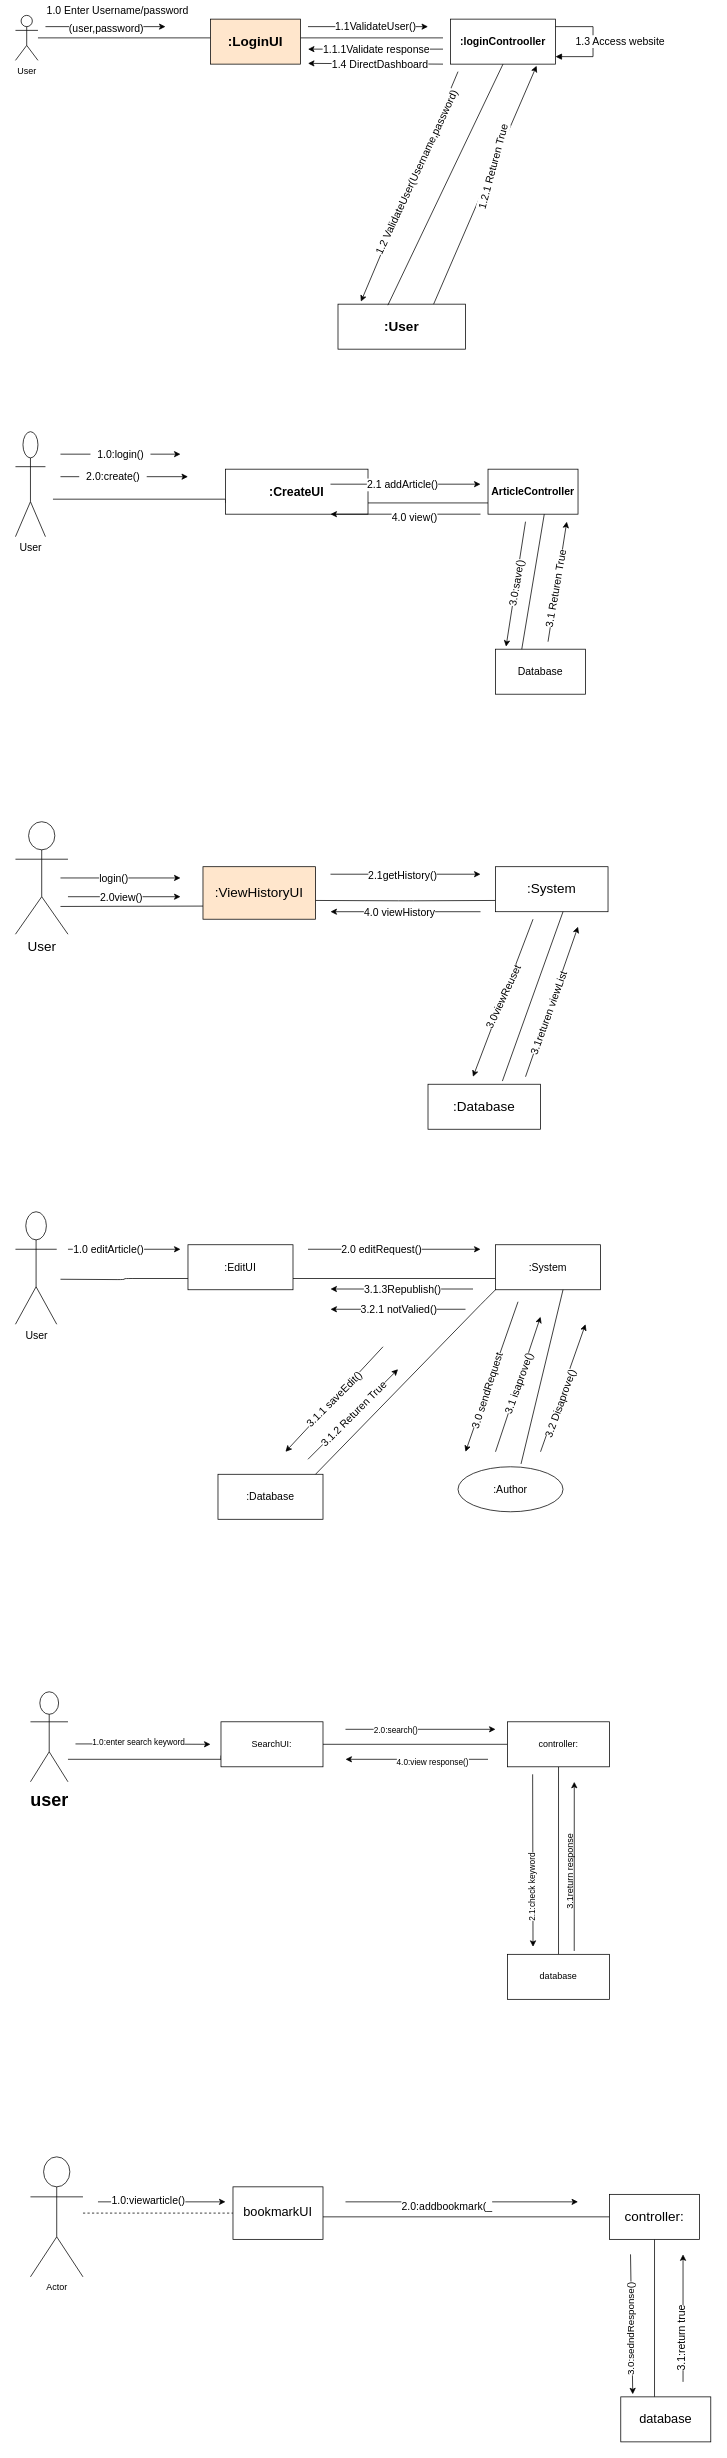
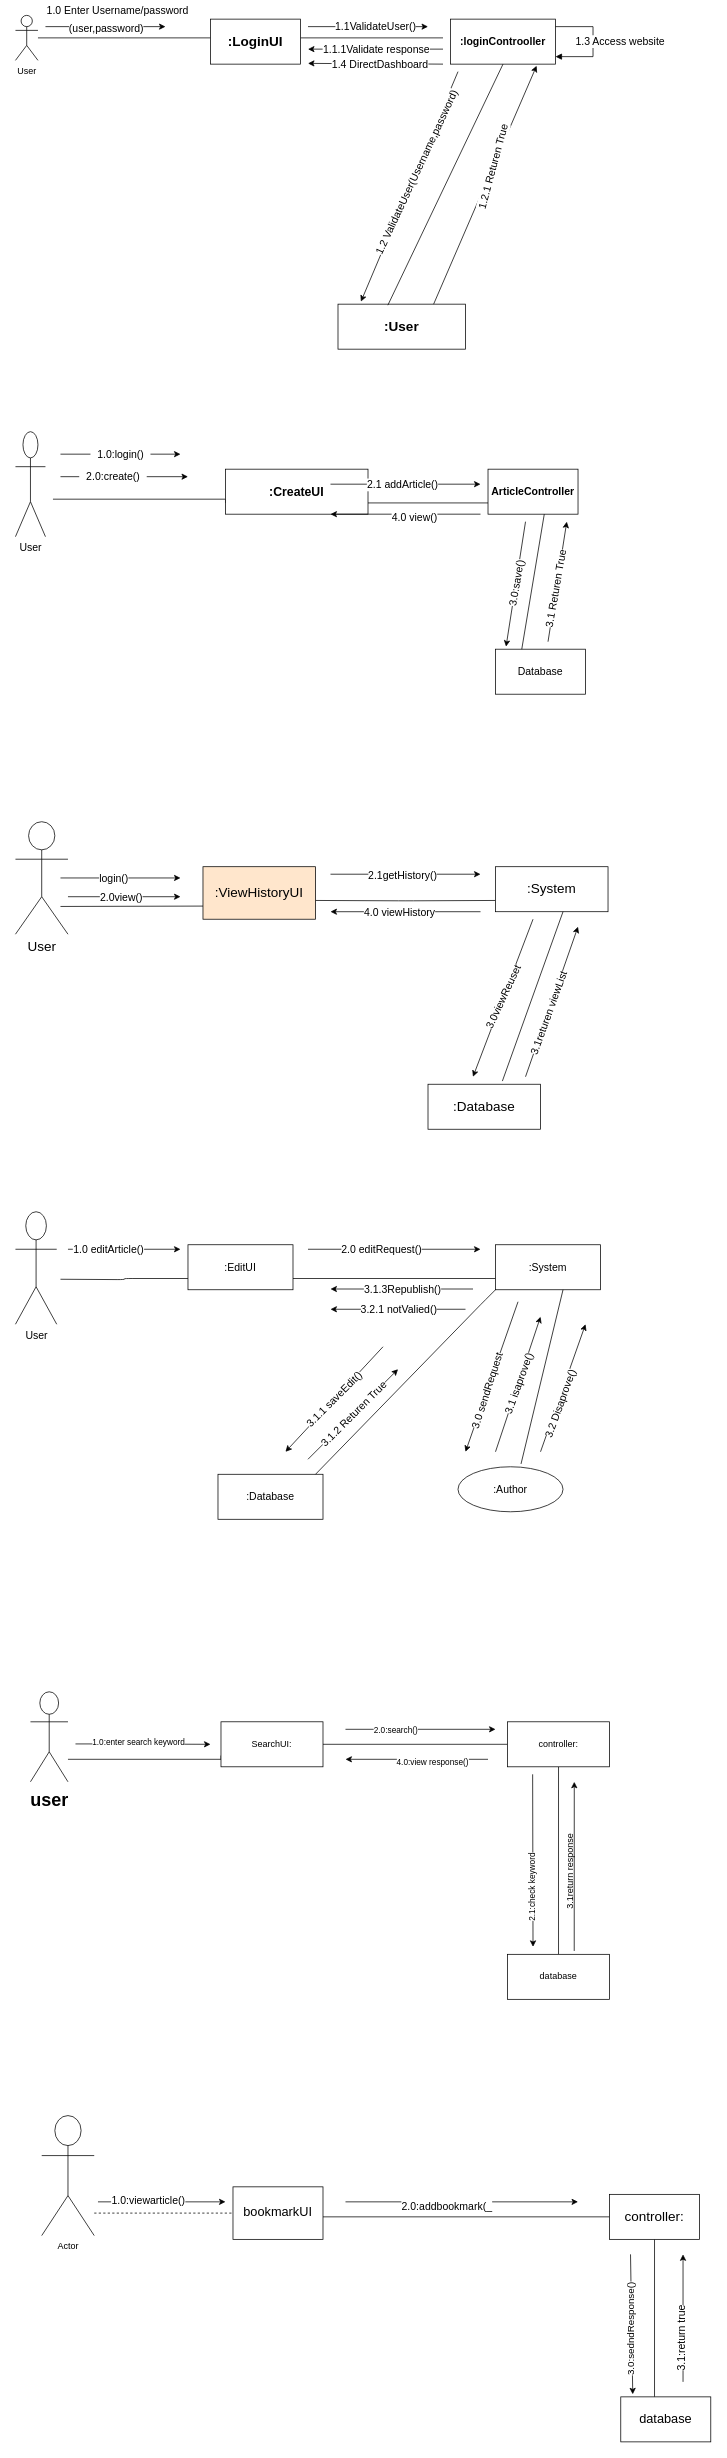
(255, 42) -> (255, 42)
(57, 2217) -> (68, 2175)
